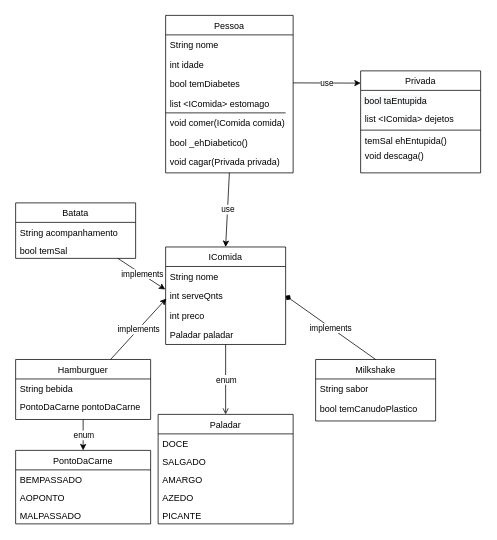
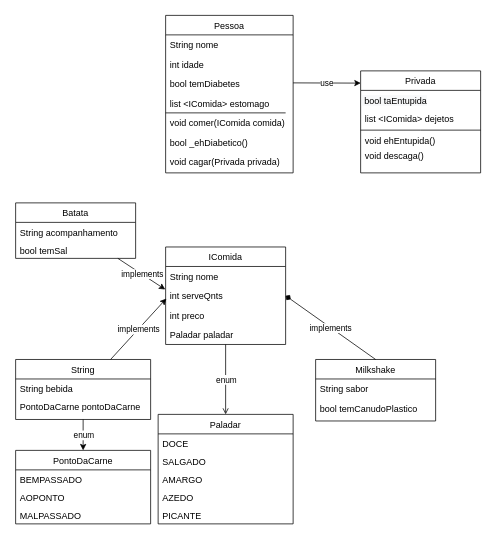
(409, 141) -> (404, 141)
(227, 208) -> none
(83, 370) -> (83, 370)
